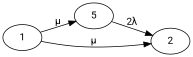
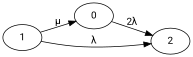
(94, 16) -> (94, 16)
(94, 41) -> (94, 41)
